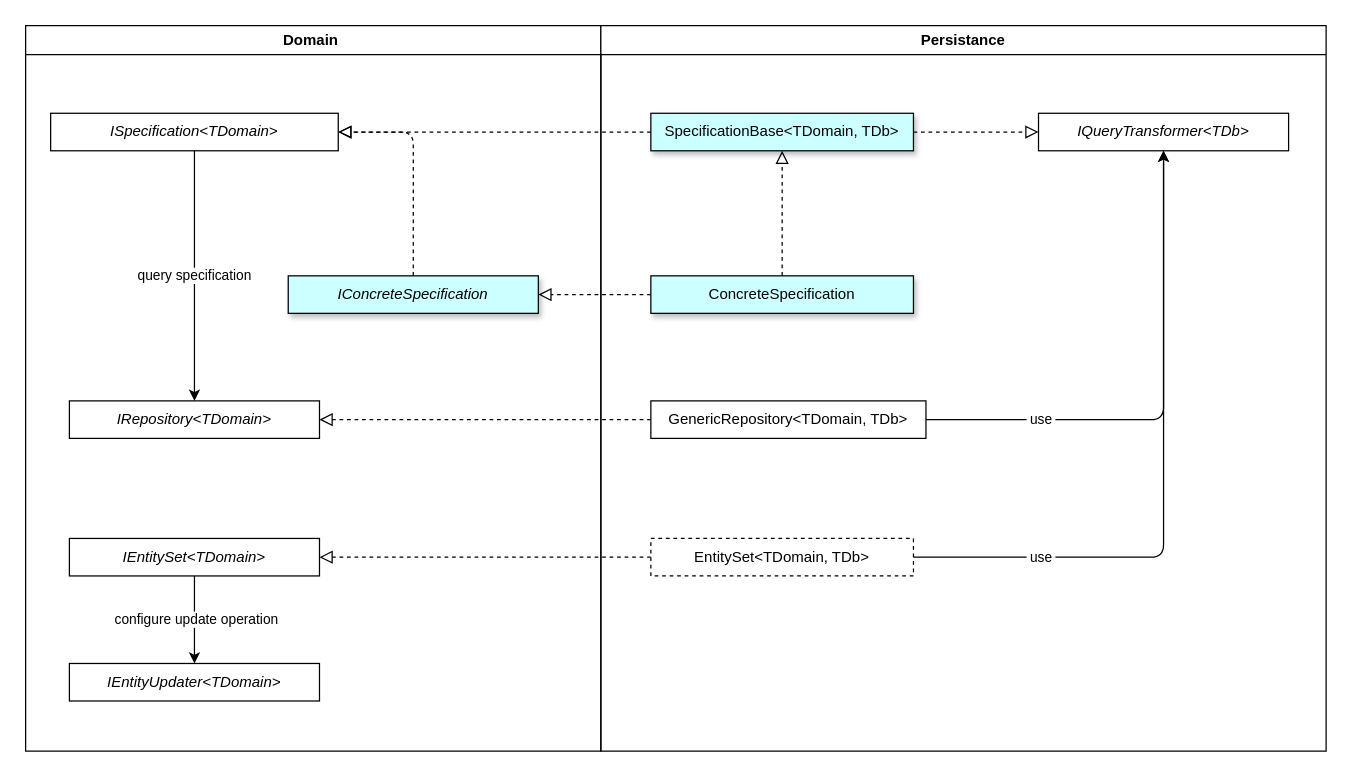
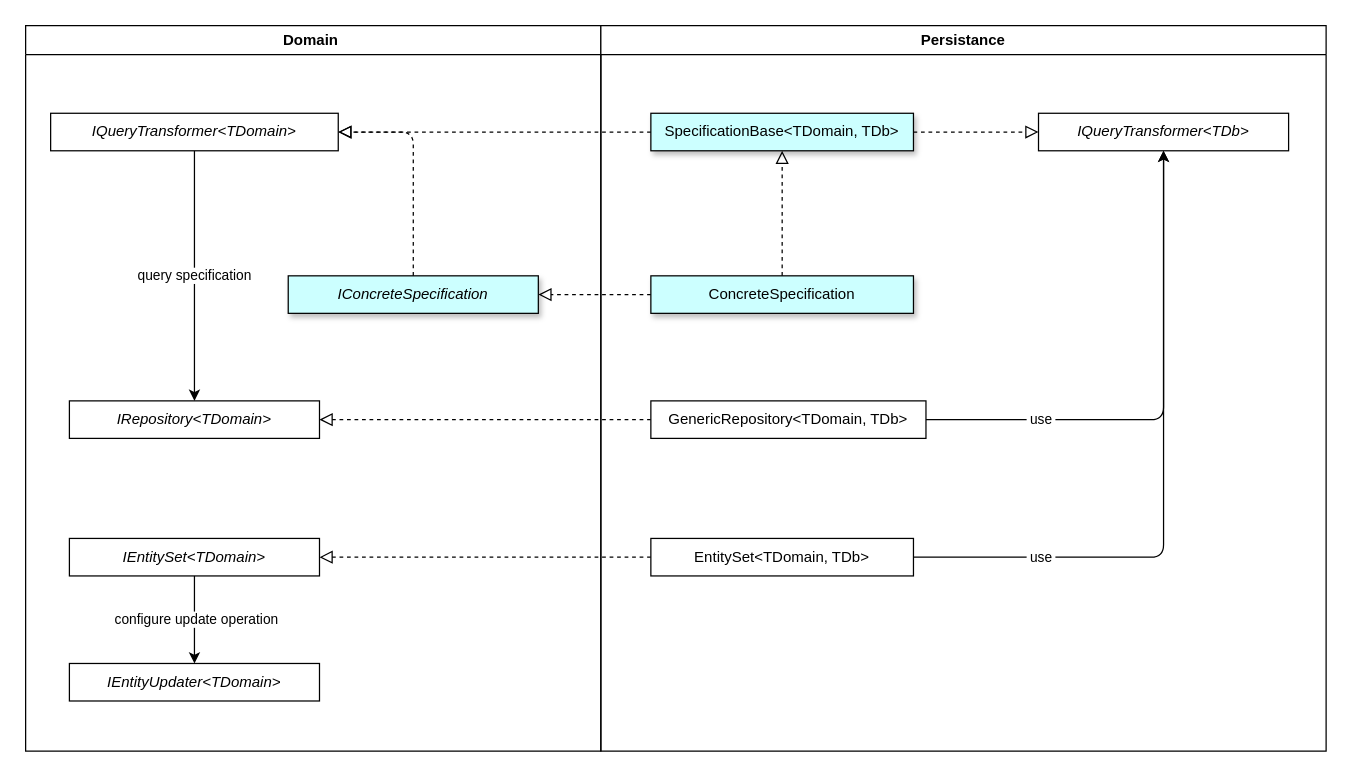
(194, 132) -> (194, 132)
(782, 557) -> (782, 557)
